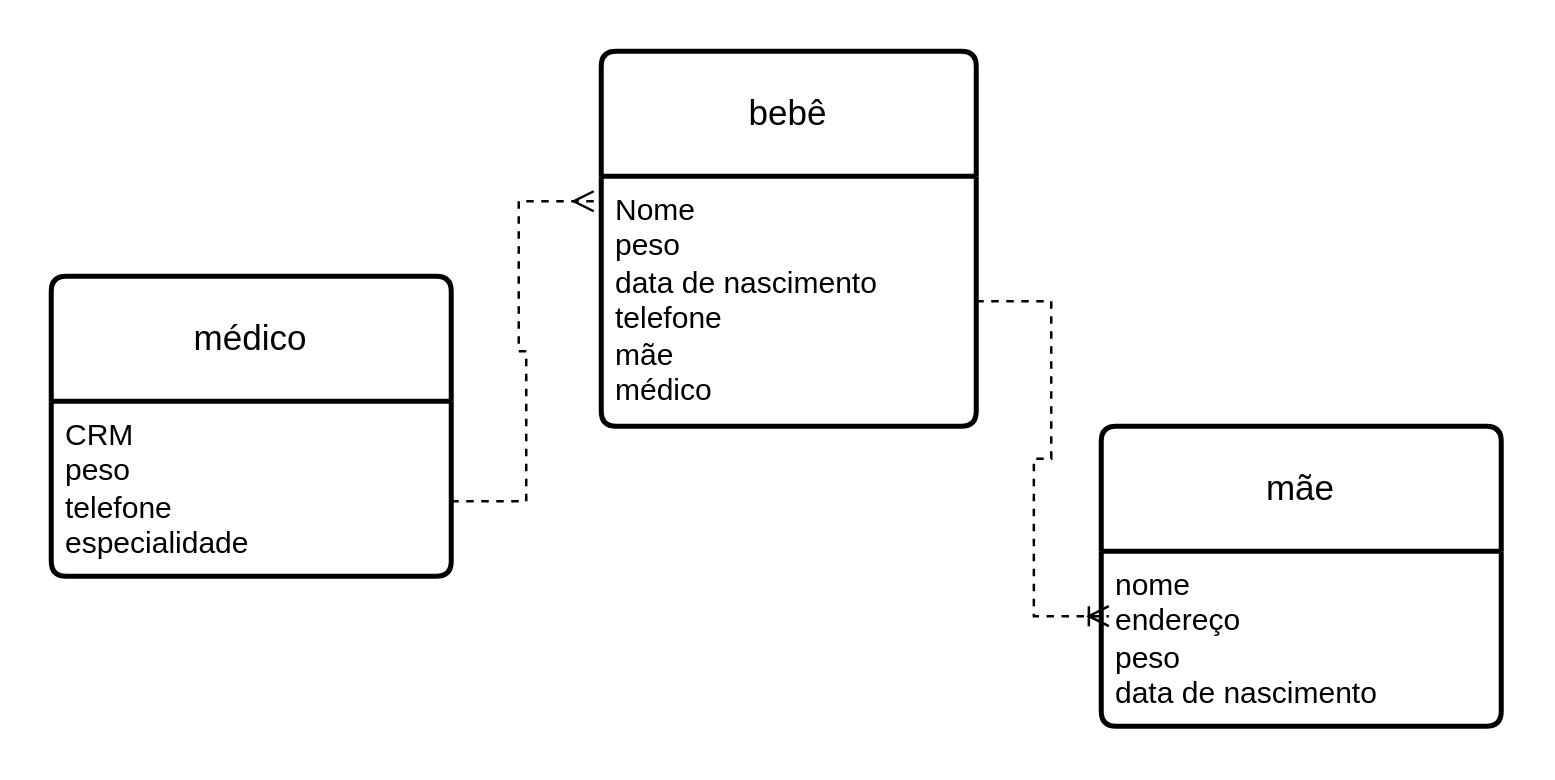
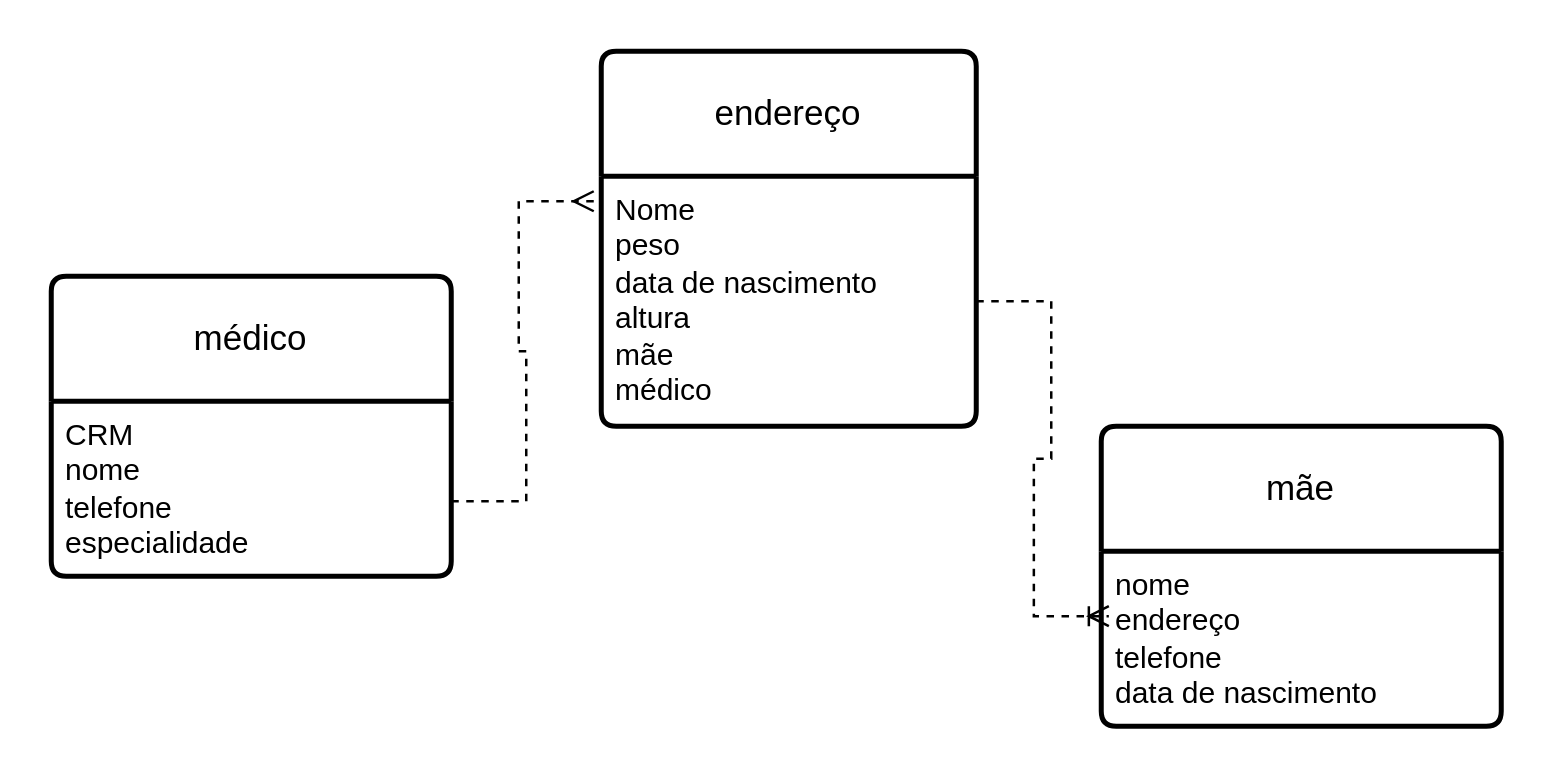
(789, 114) -> (789, 114)
(756, 302) -> (756, 302)
(164, 491) -> (164, 491)
(1256, 641) -> (1256, 641)
